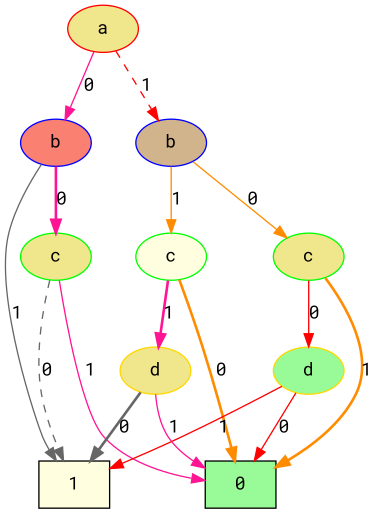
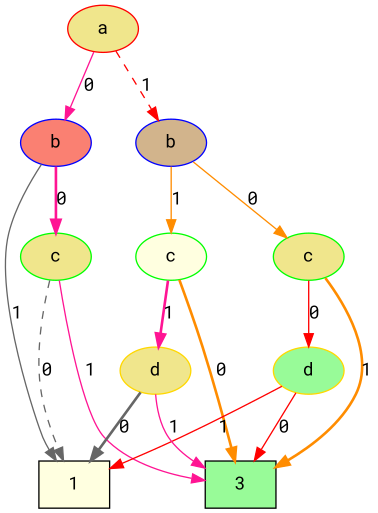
(241, 485) -> (241, 485)
